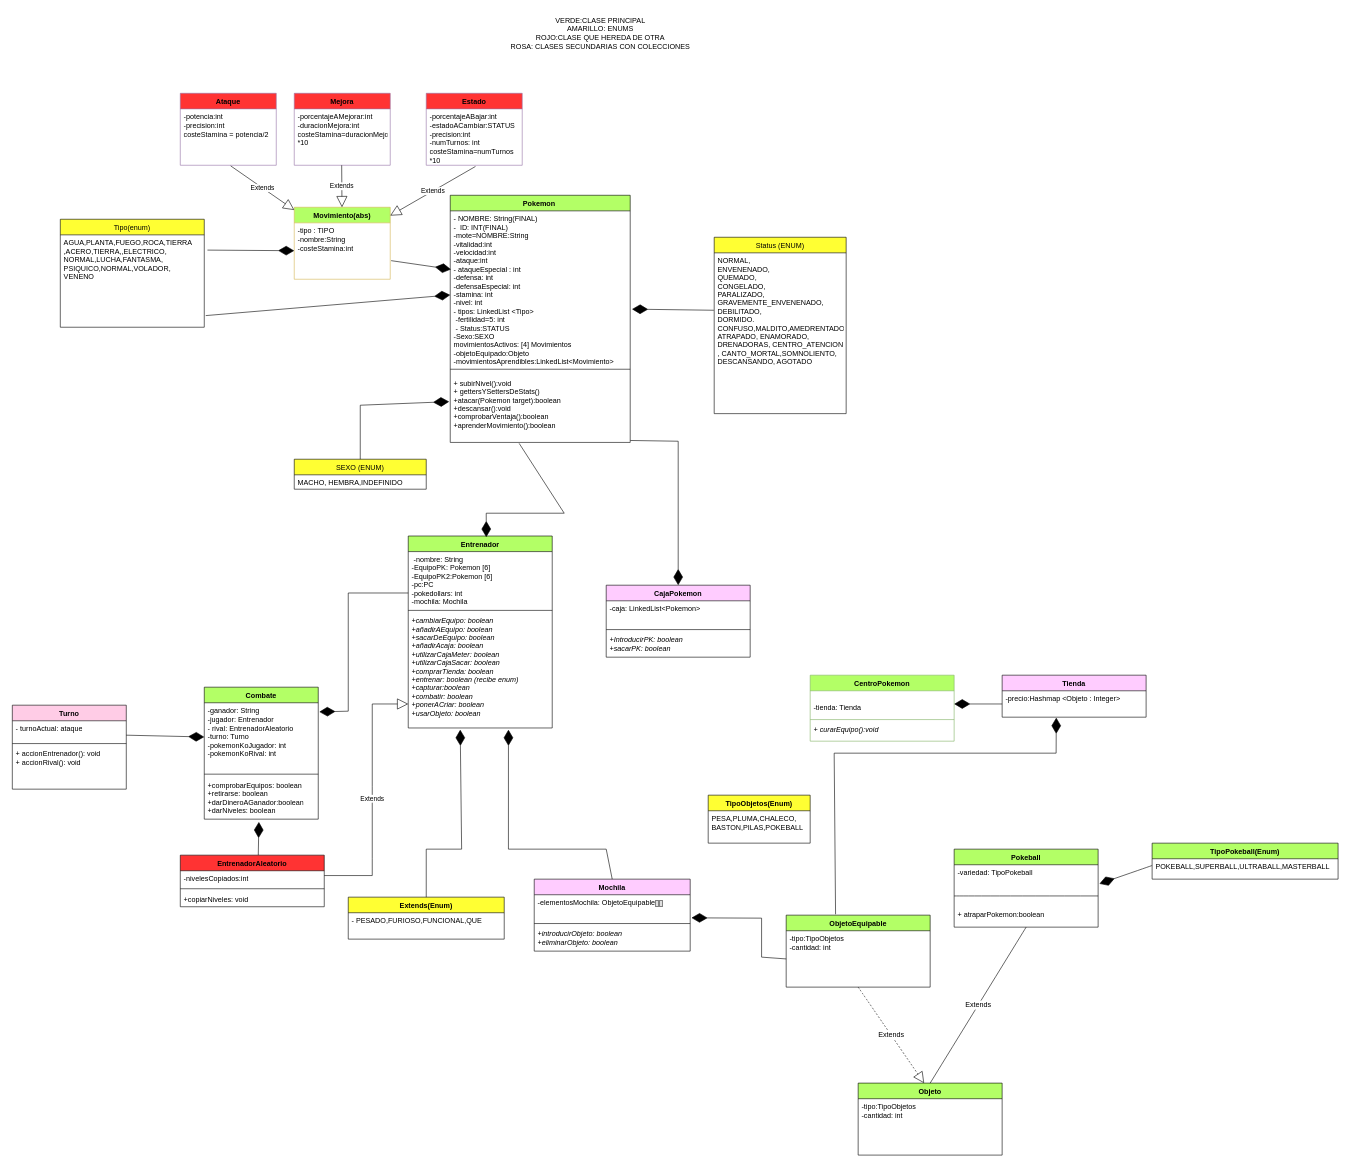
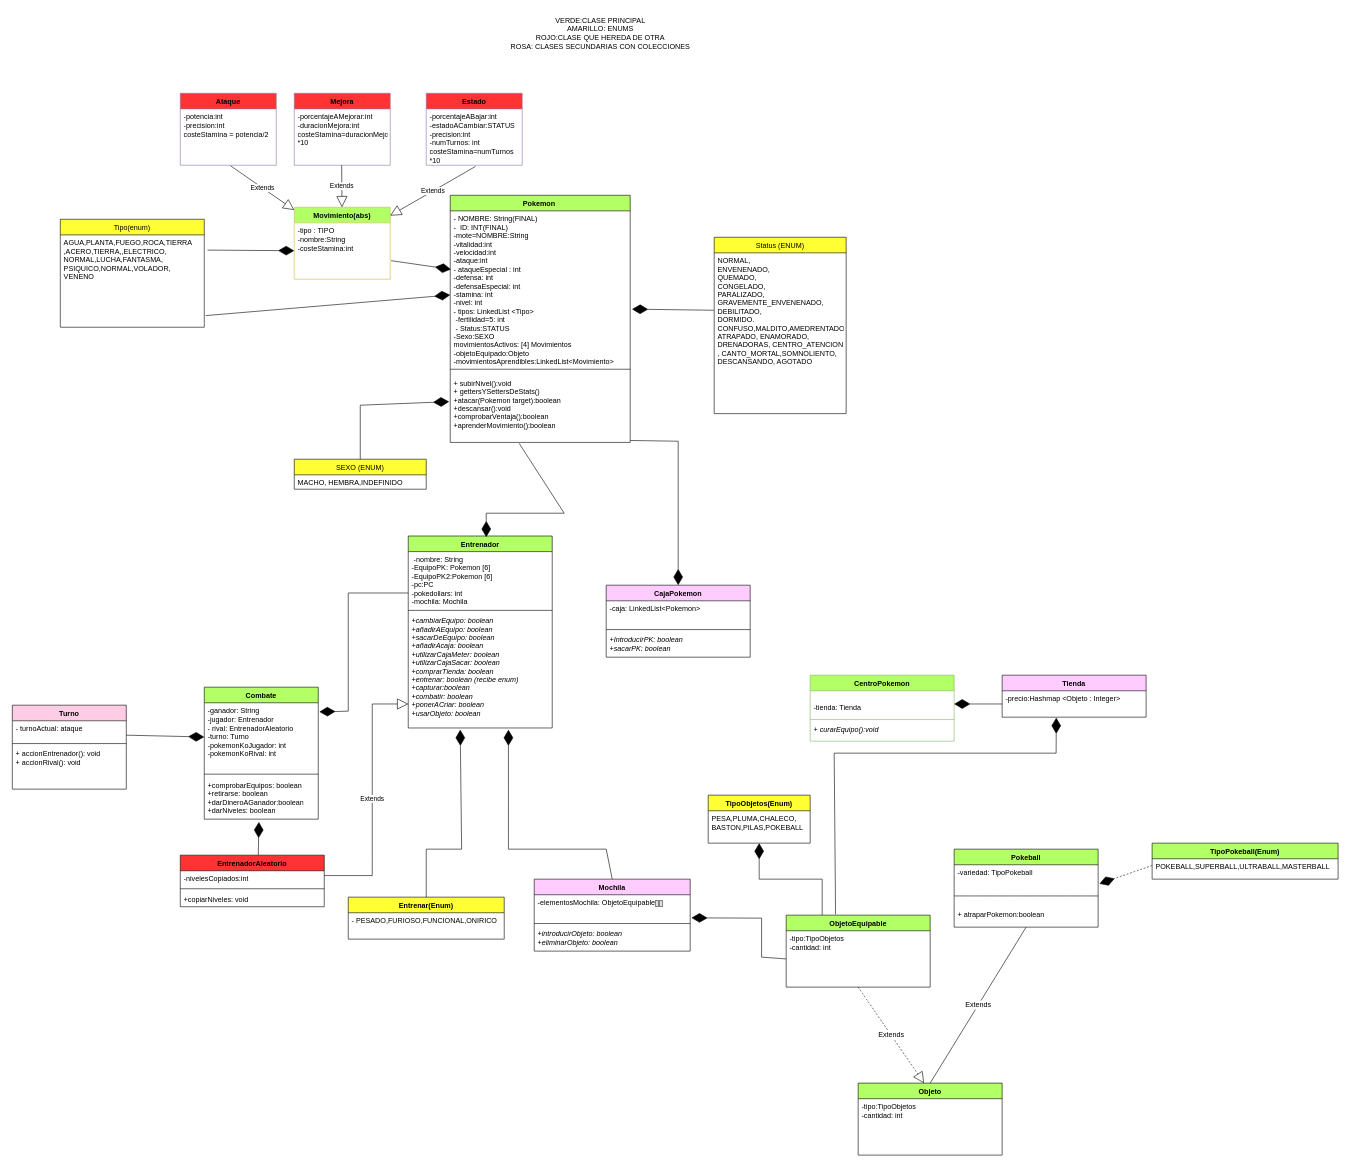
(1132, 873) -> (1132, 873)
none -> (822, 879)
(426, 905) -> (426, 905)
(408, 921) -> (416, 921)
